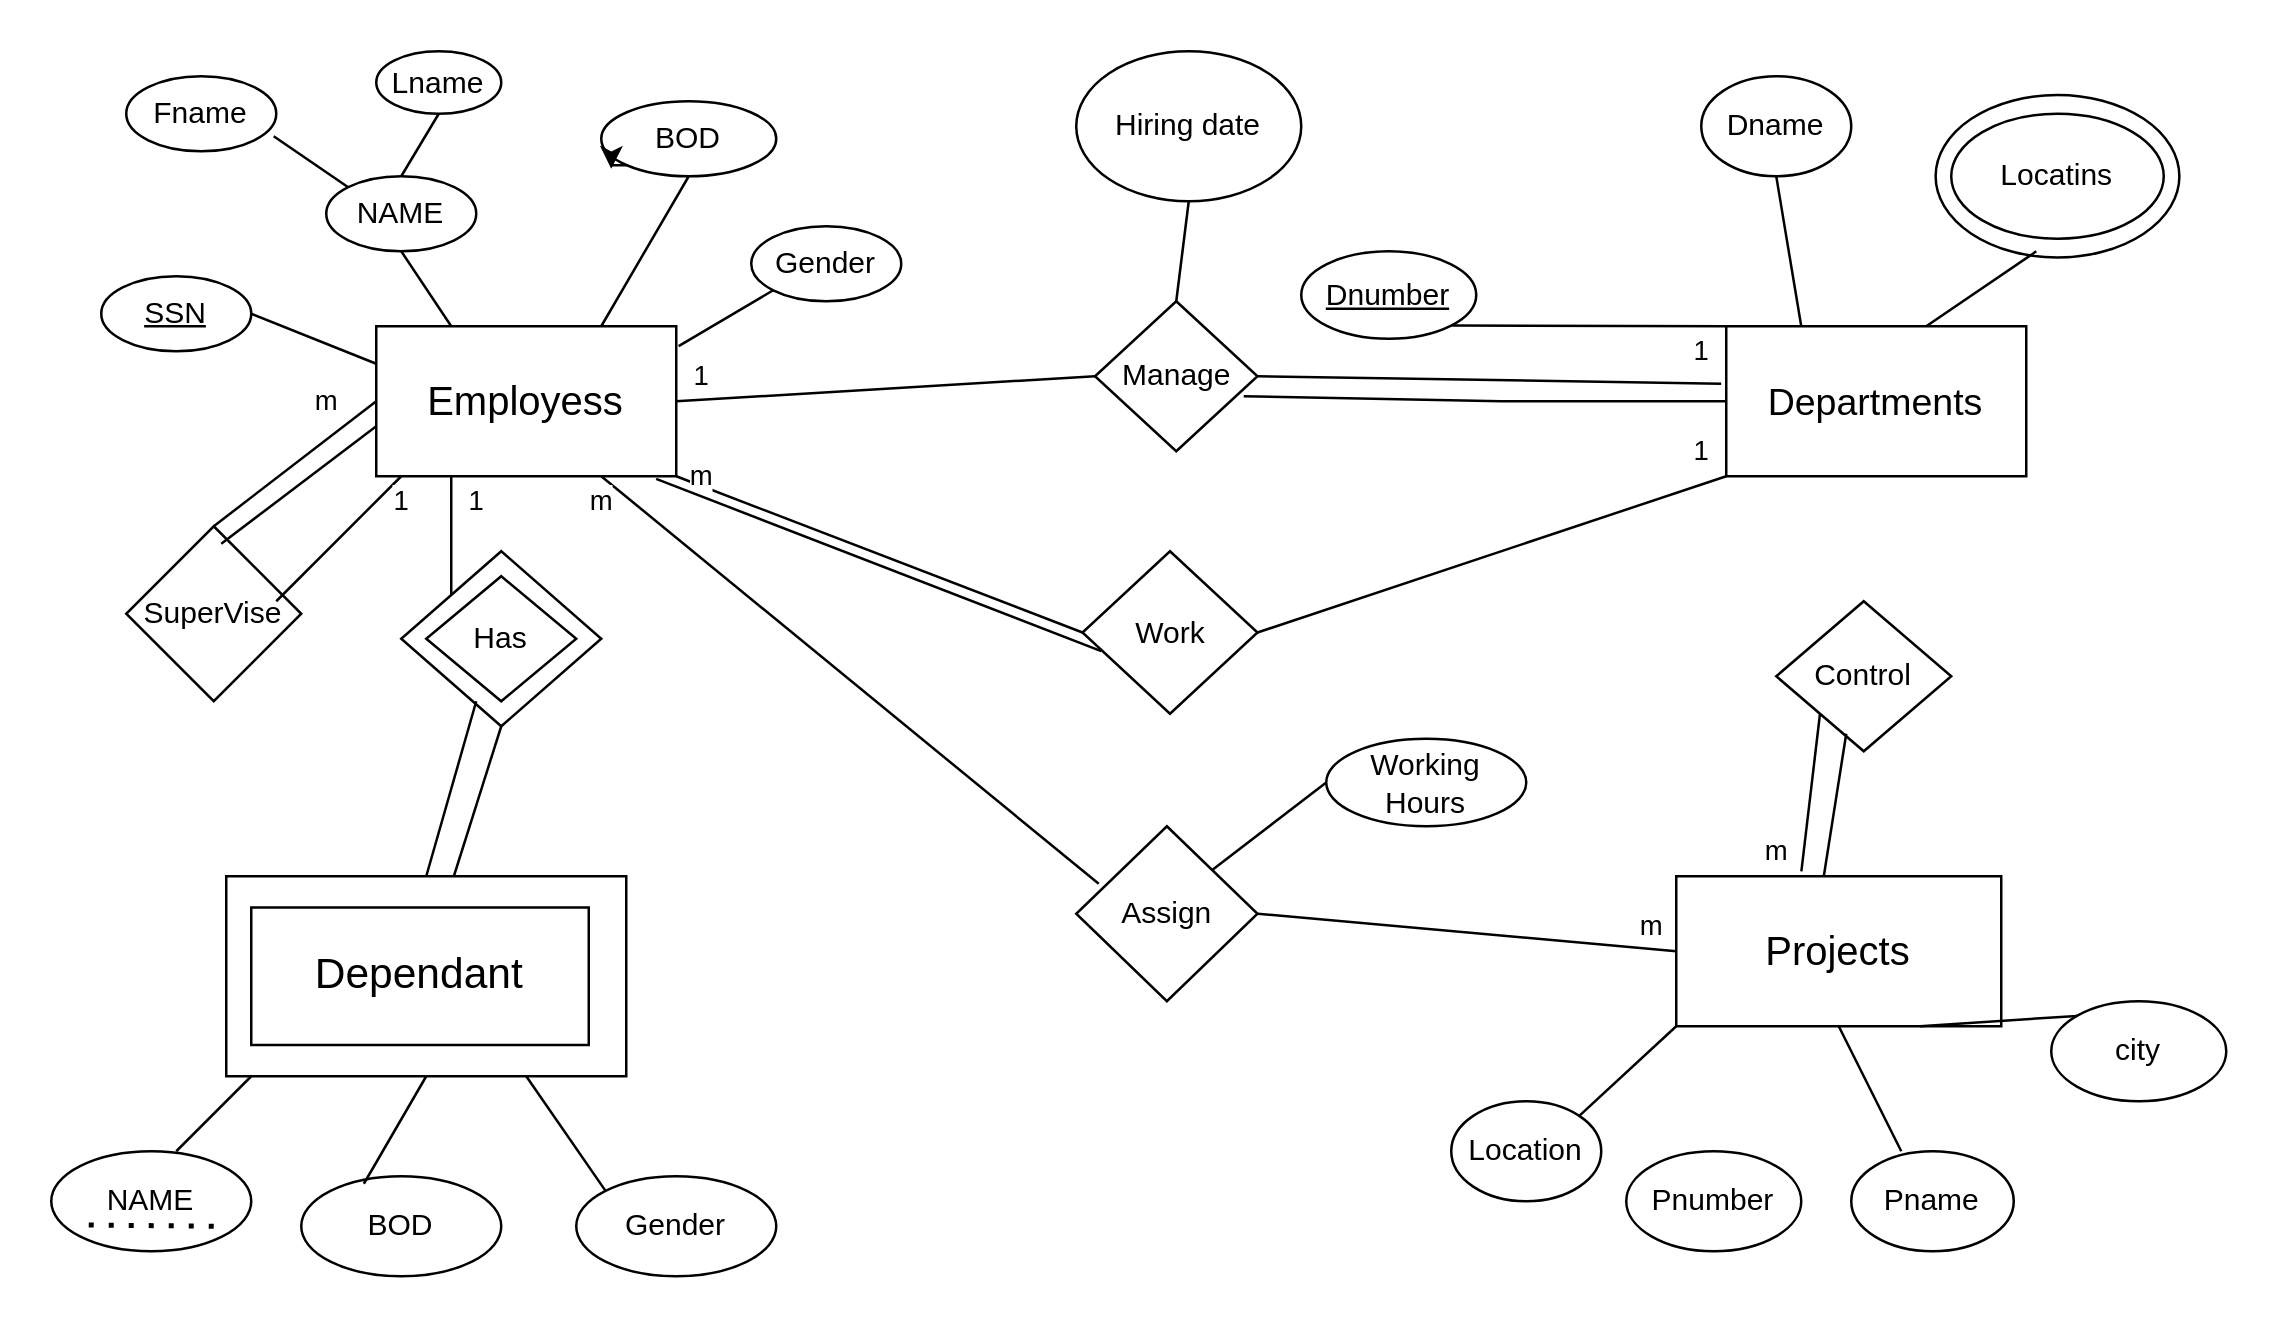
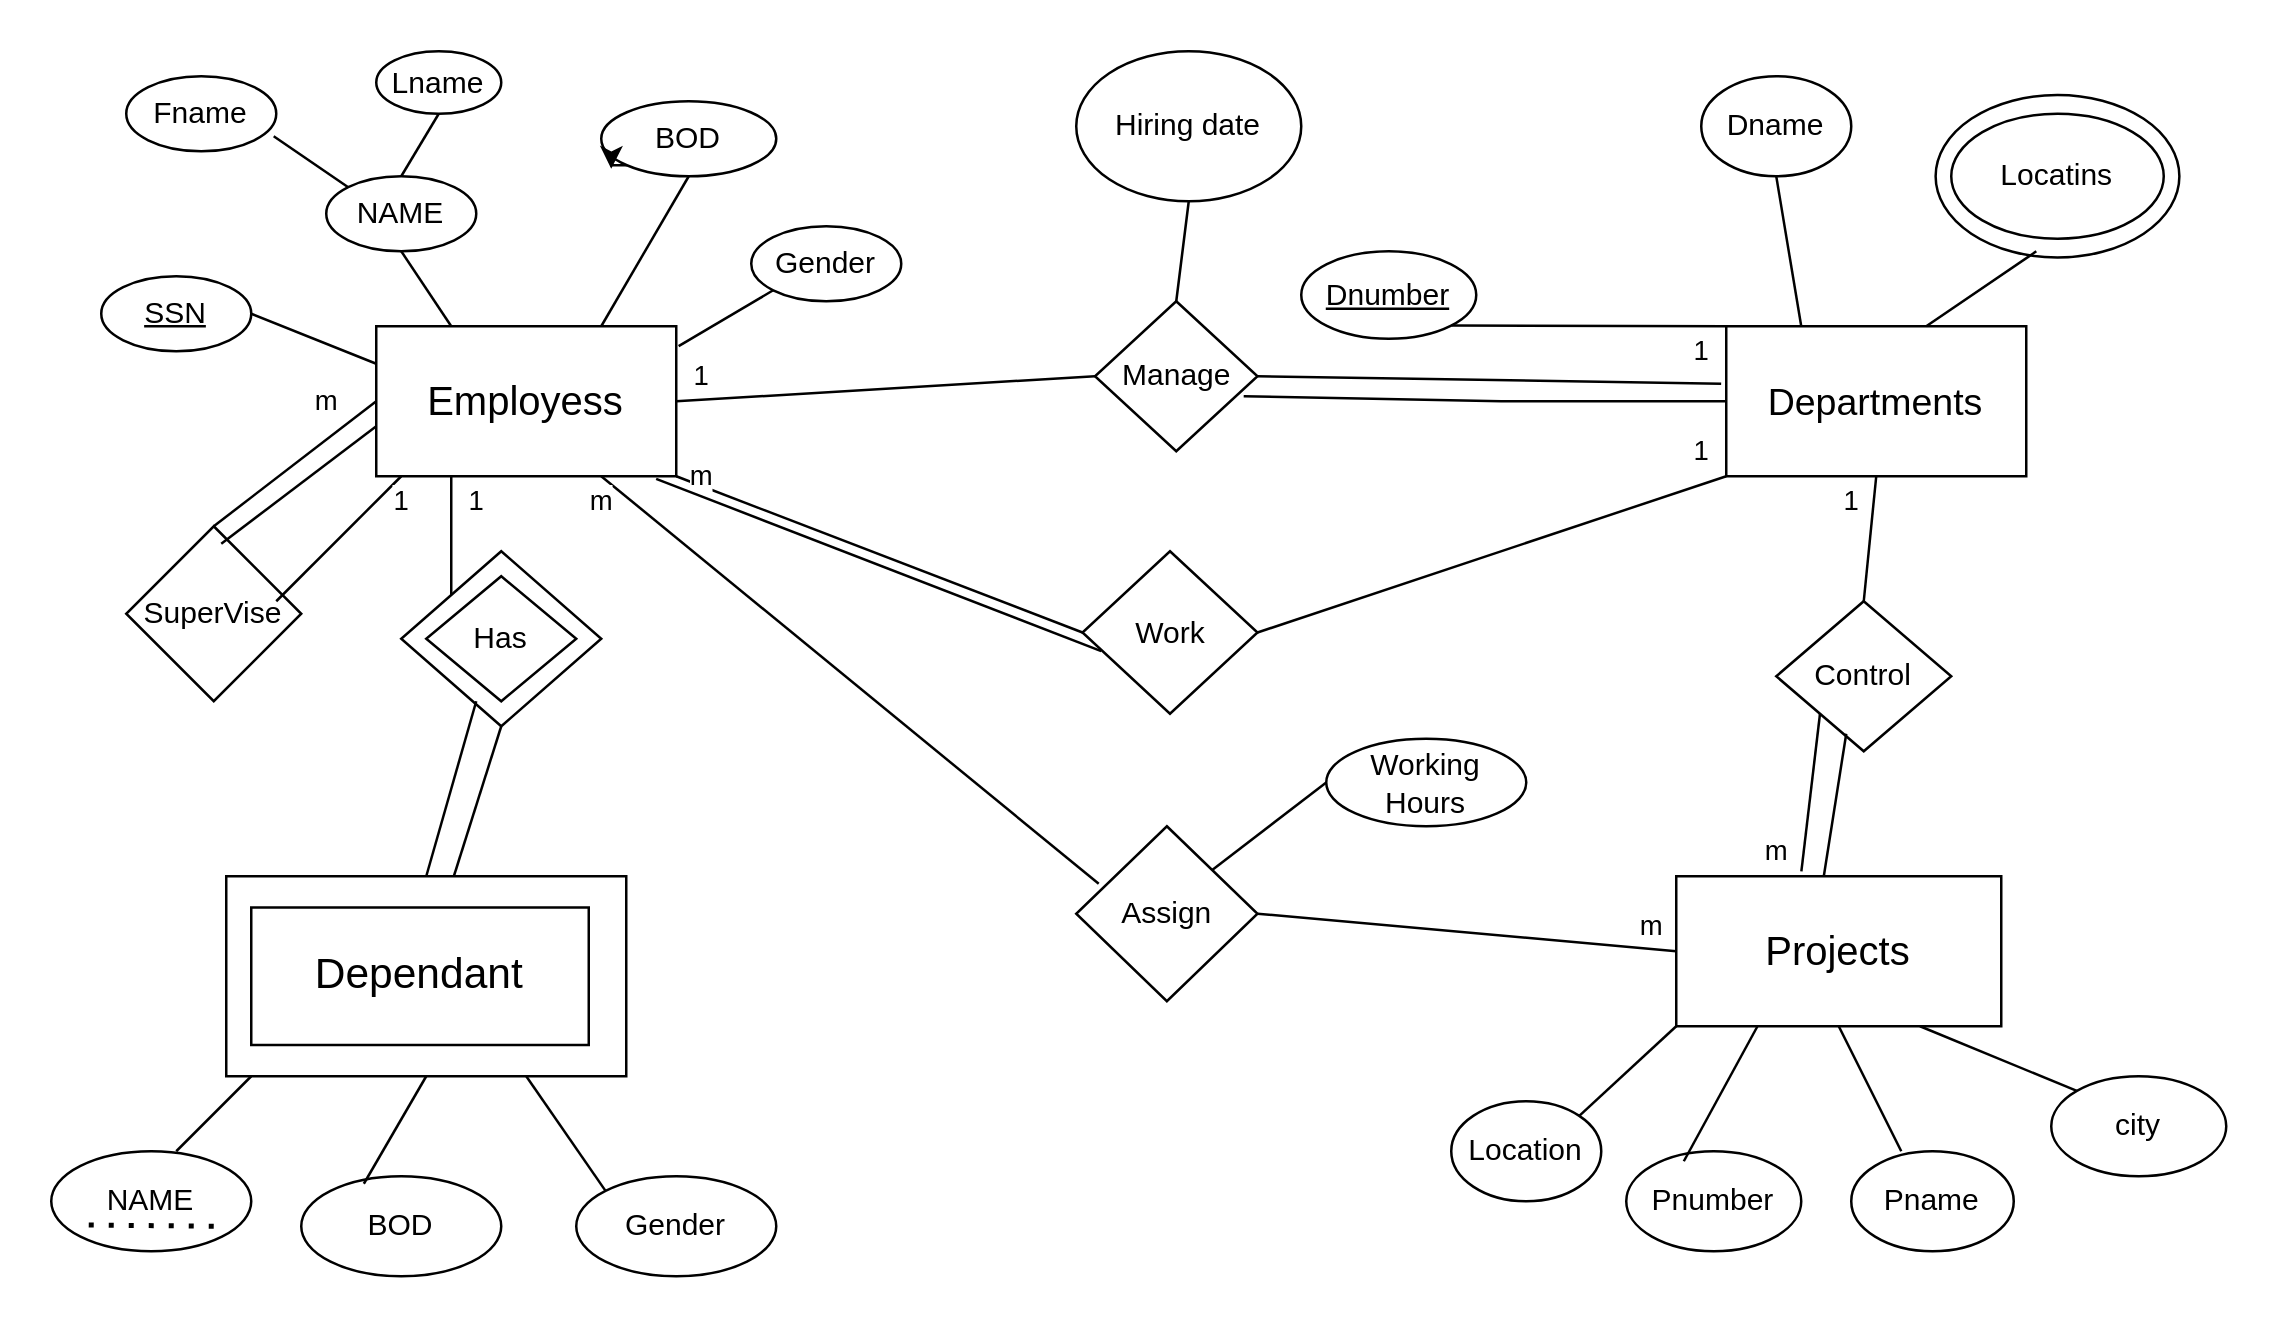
none -> (1870, 539)
(2139, 1051) -> (2139, 1126)
none -> (1720, 1094)
